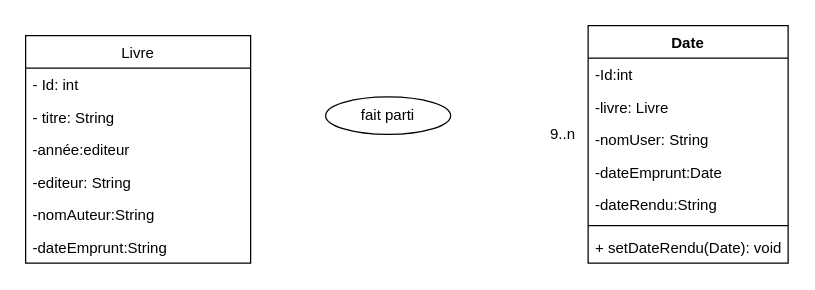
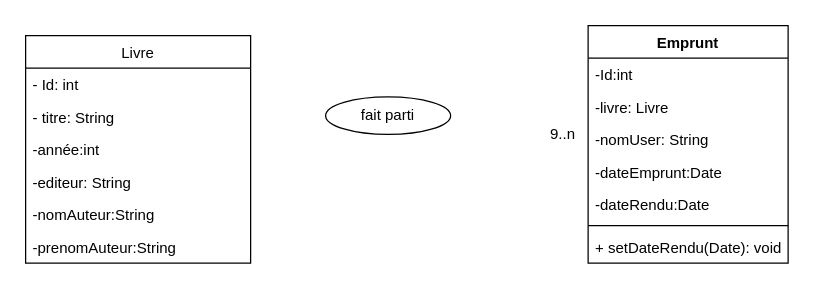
(688, 43) -> (688, 43)
(87, 150) -> (71, 150)
(663, 205) -> (656, 205)
(108, 248) -> (113, 248)
